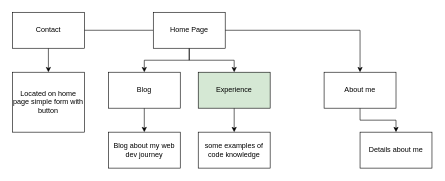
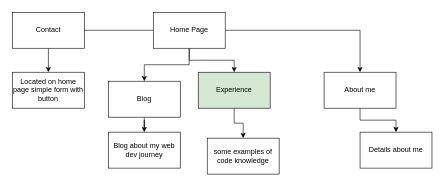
(144, 90) -> (144, 99)
(48, 102) -> (48, 90)
(234, 150) -> (243, 156)
